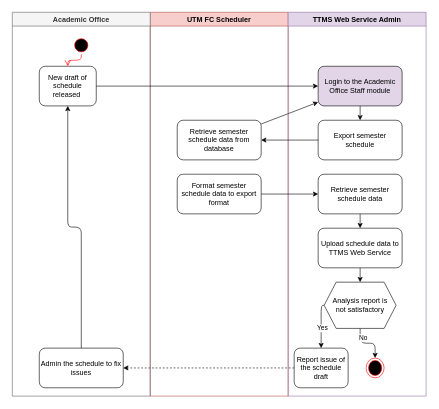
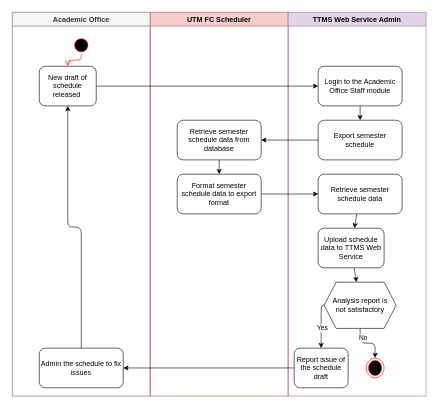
(360, 86) -> (360, 86)
(285, 115) -> (219, 168)
(360, 248) -> (351, 248)
(210, 368) -> (210, 368)
